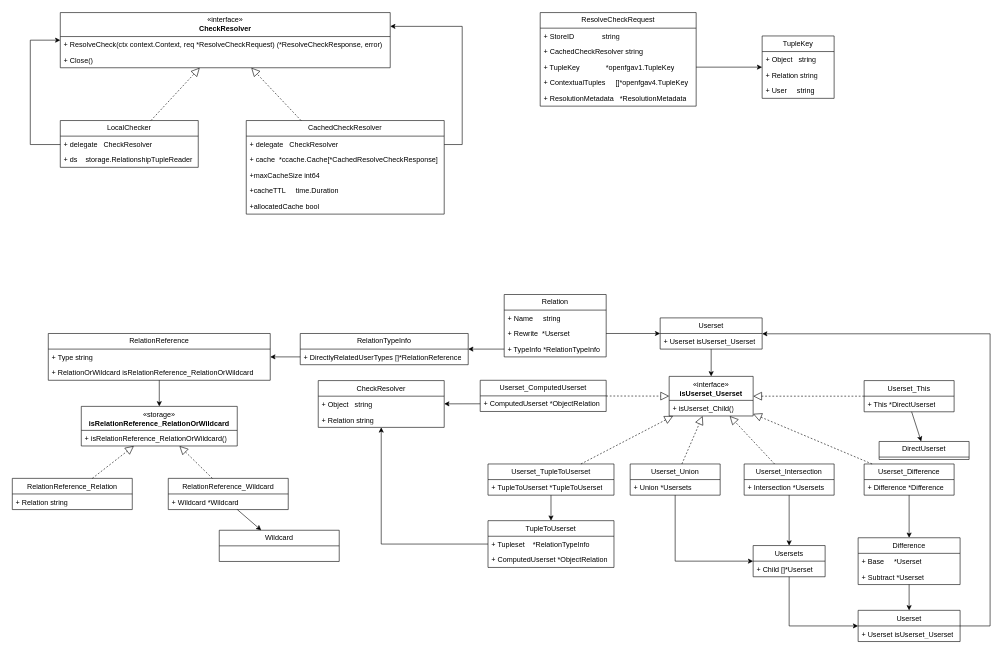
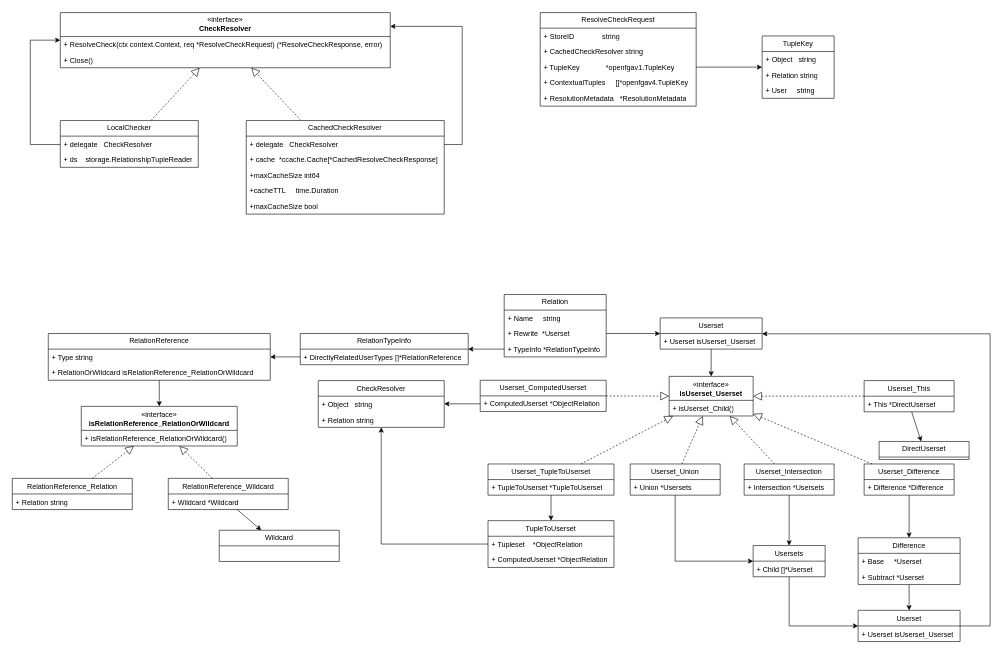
(286, 207) -> (283, 207)
(159, 419) -> (159, 419)
(549, 545) -> (545, 545)
